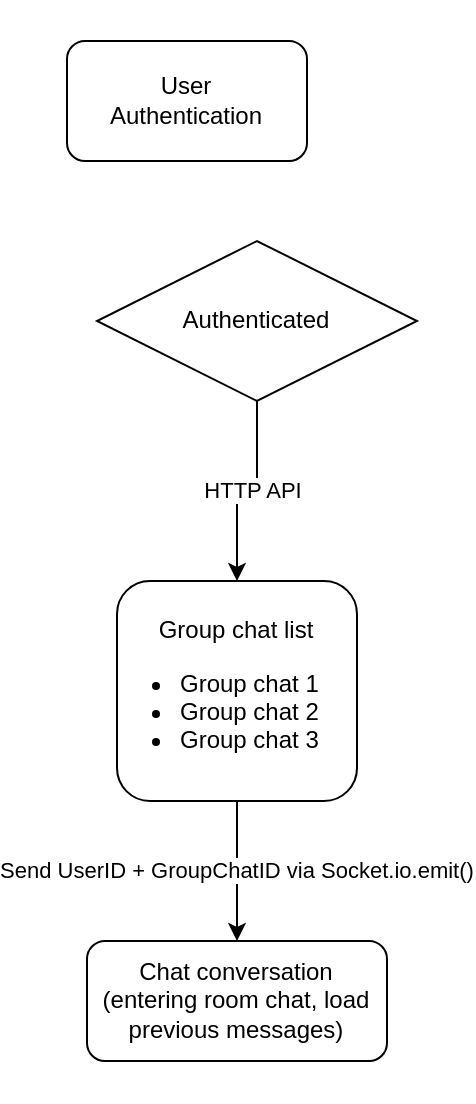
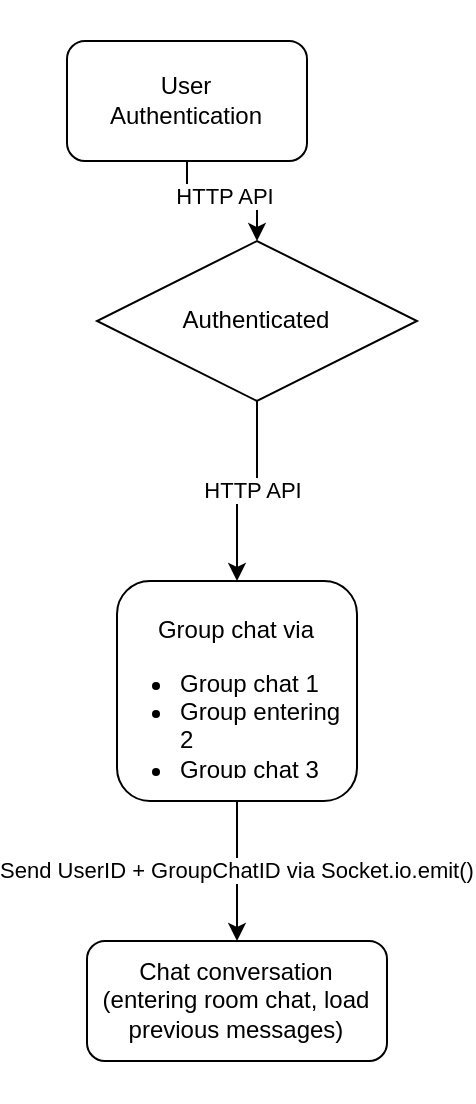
none -> (187, 188)
(237, 631) -> (237, 631)
(175, 711) -> (199, 711)
